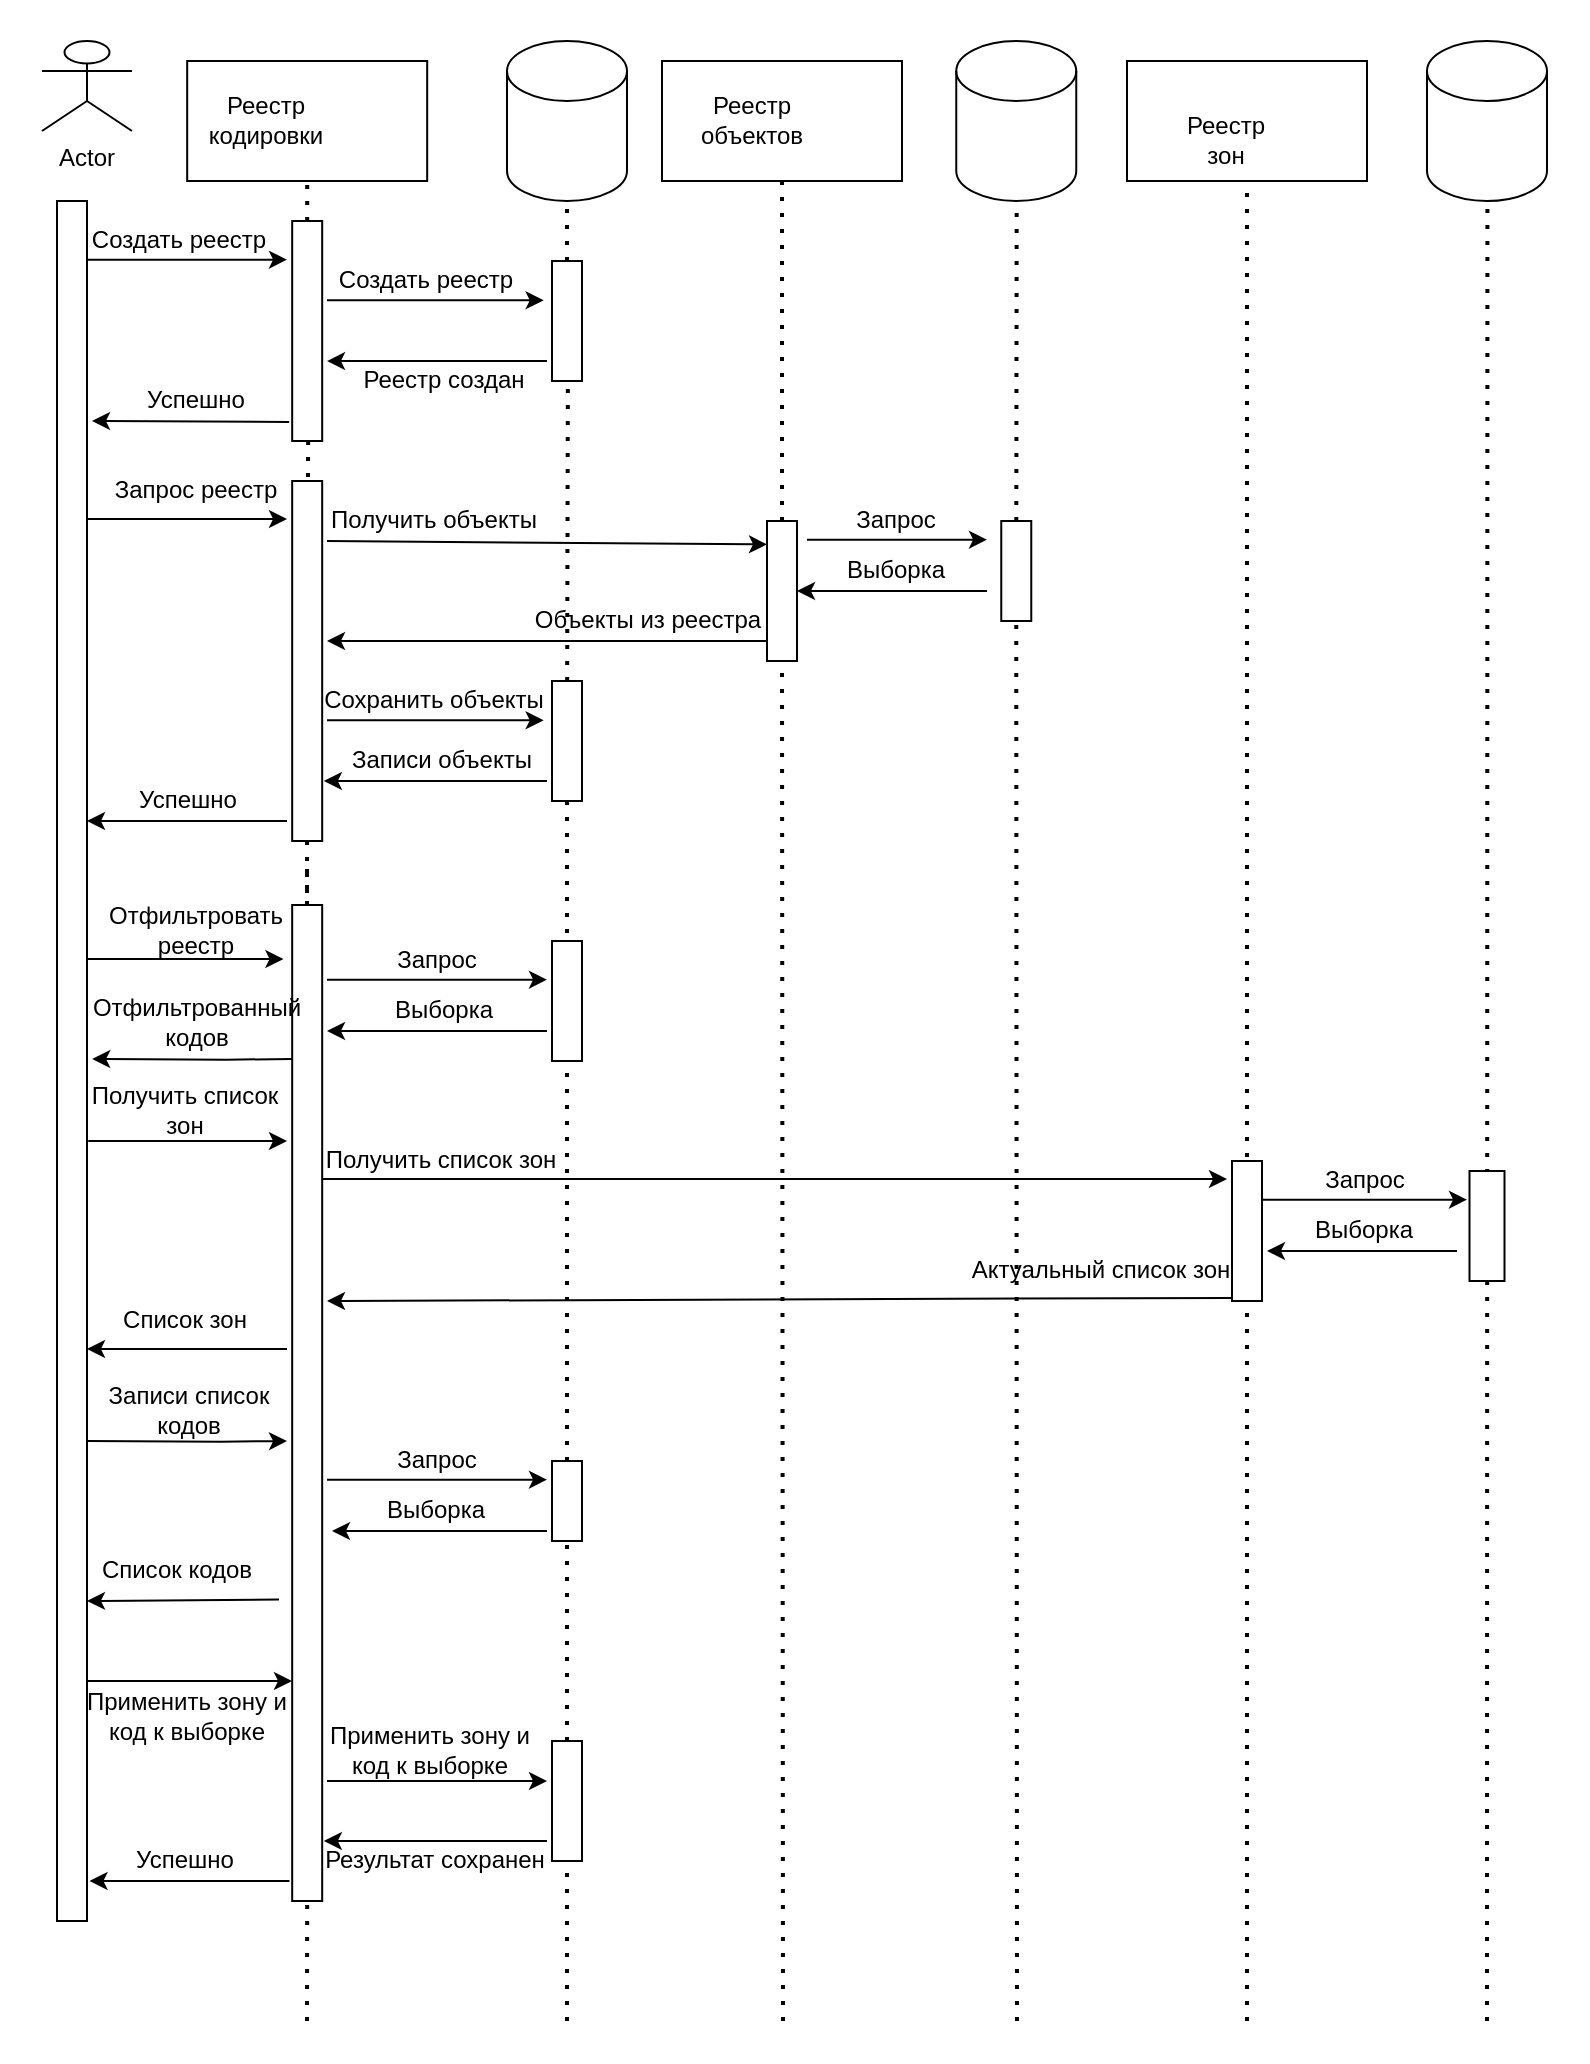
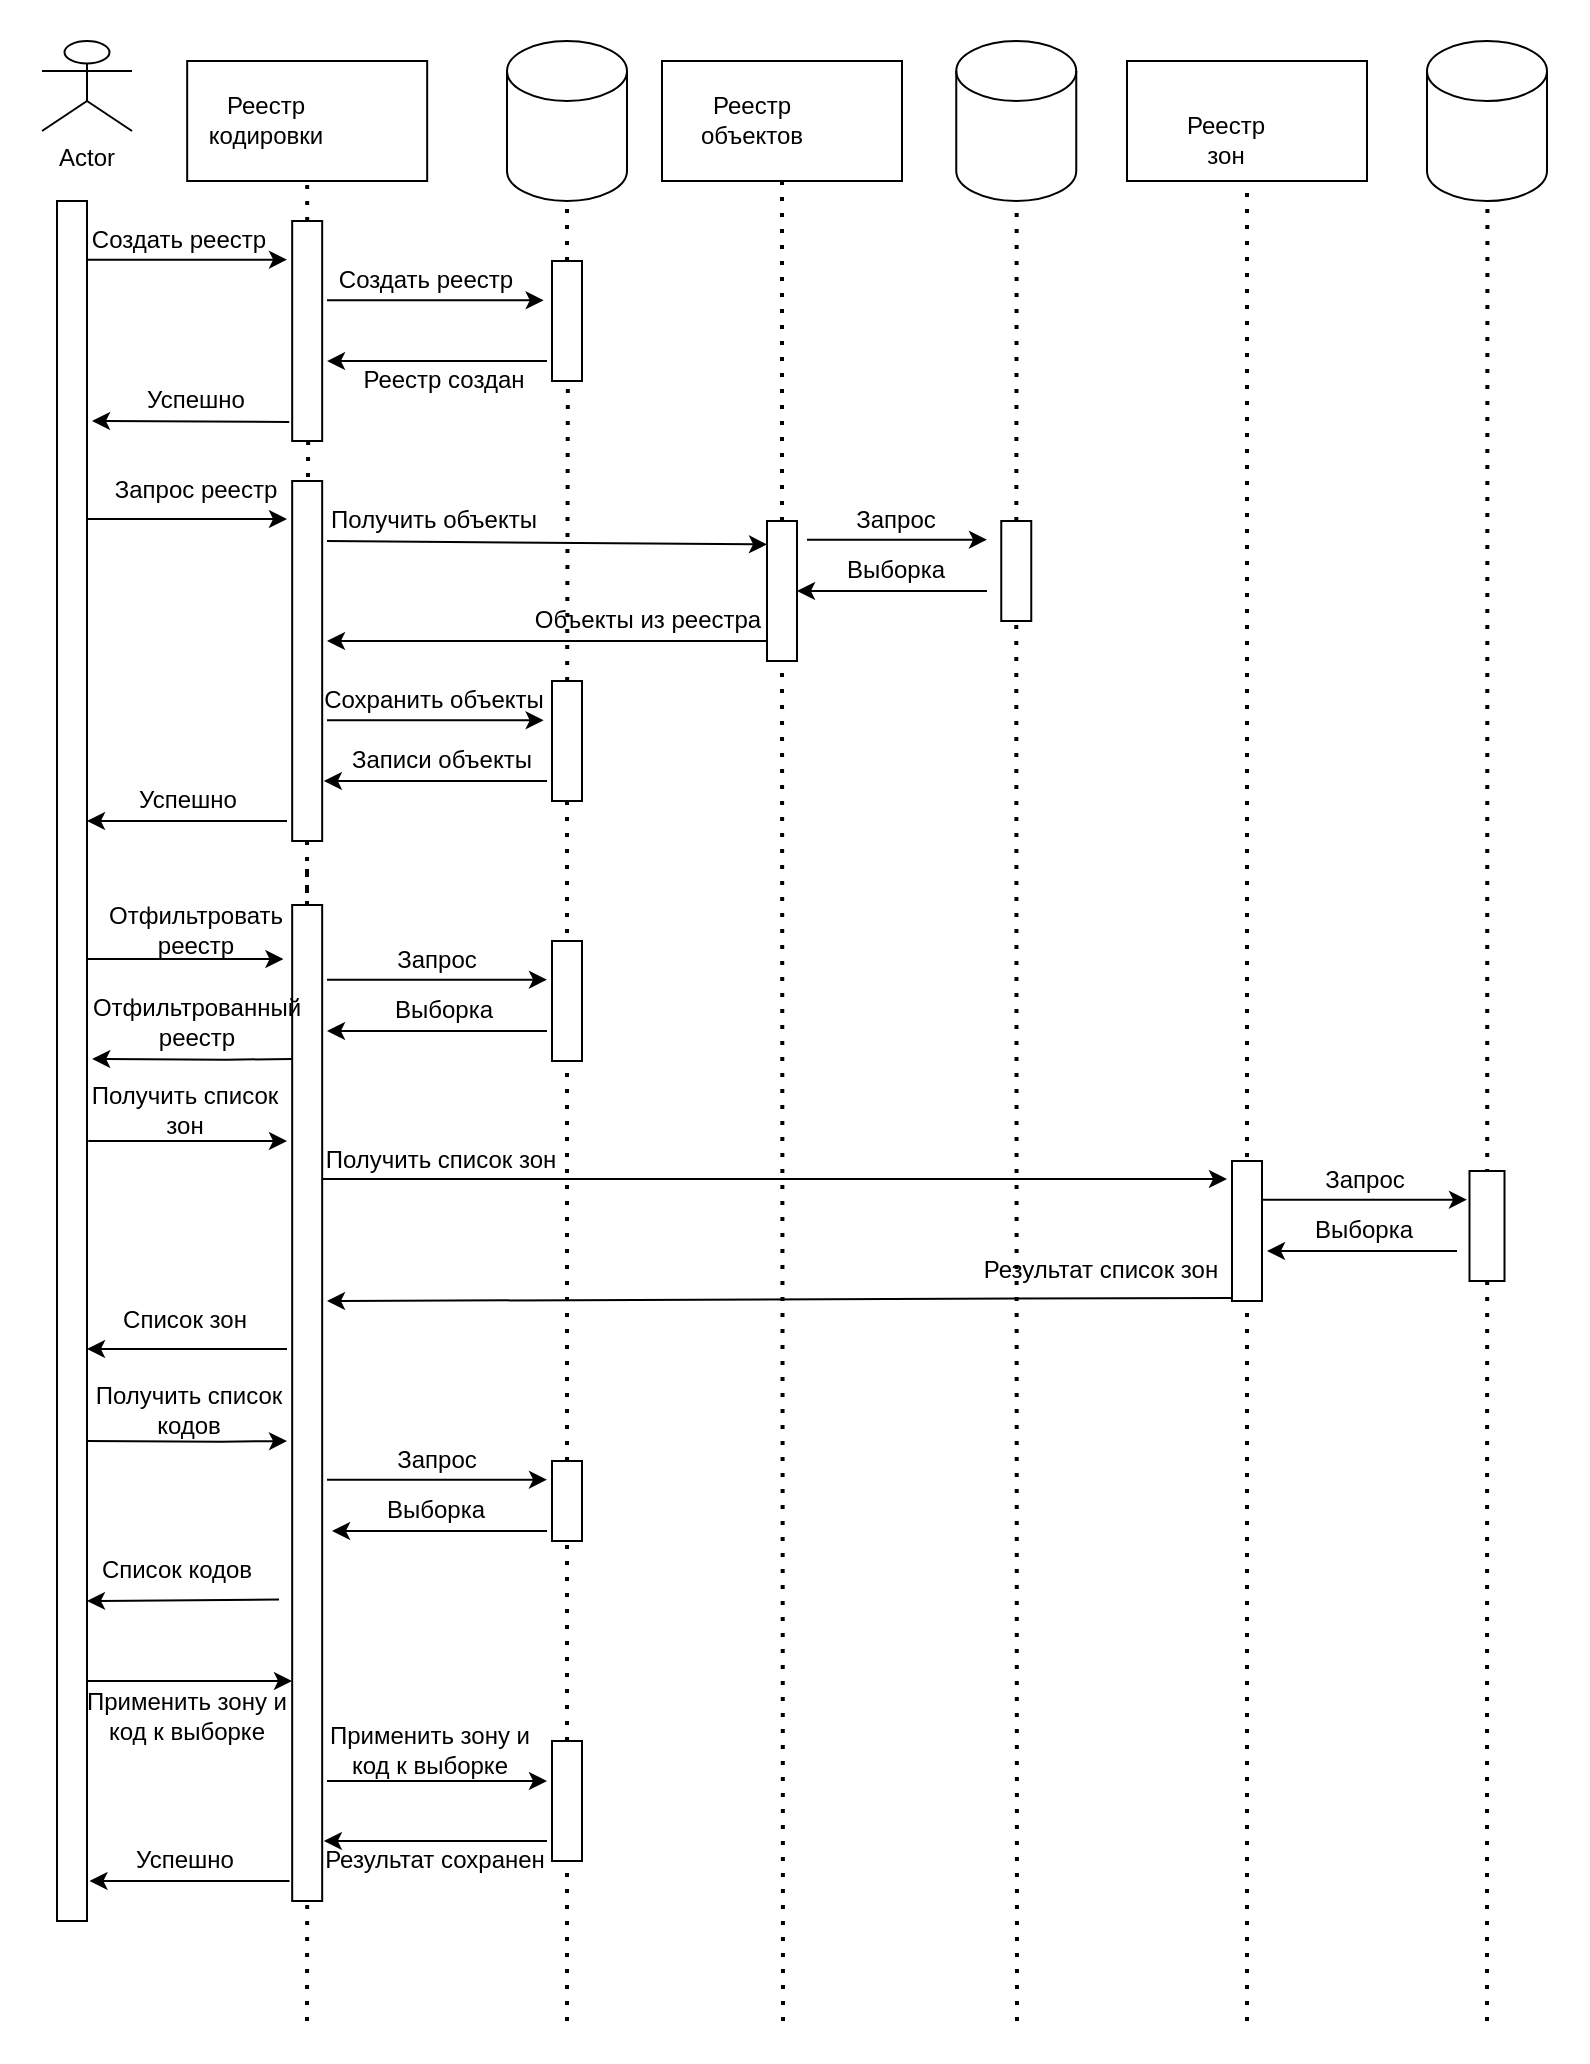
(198, 1023) -> (198, 1023)
(1102, 1271) -> (1102, 1271)
(190, 1411) -> (190, 1411)
